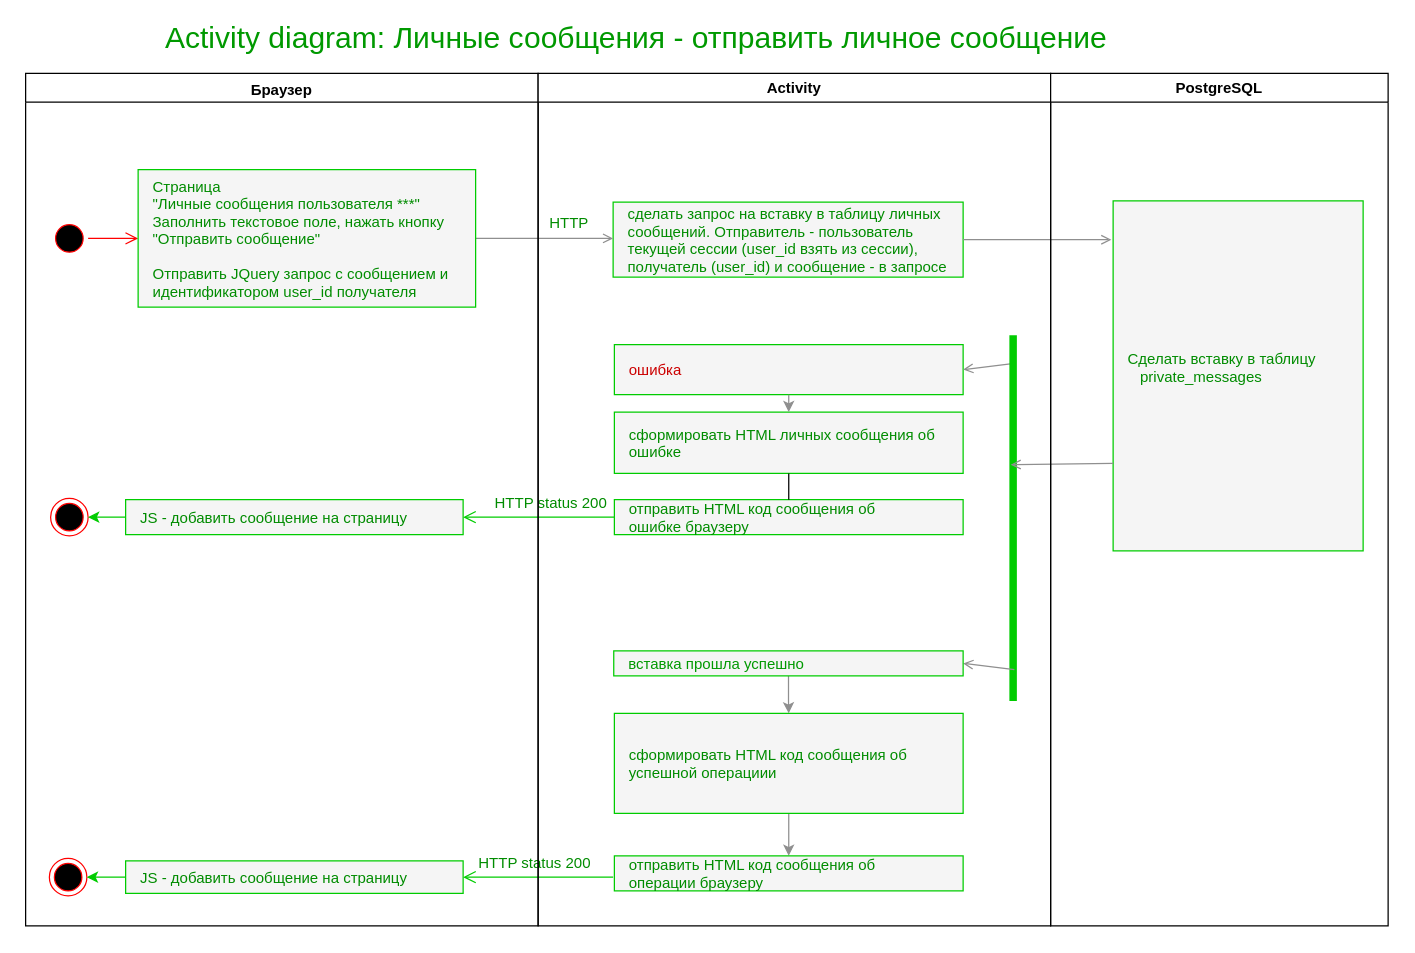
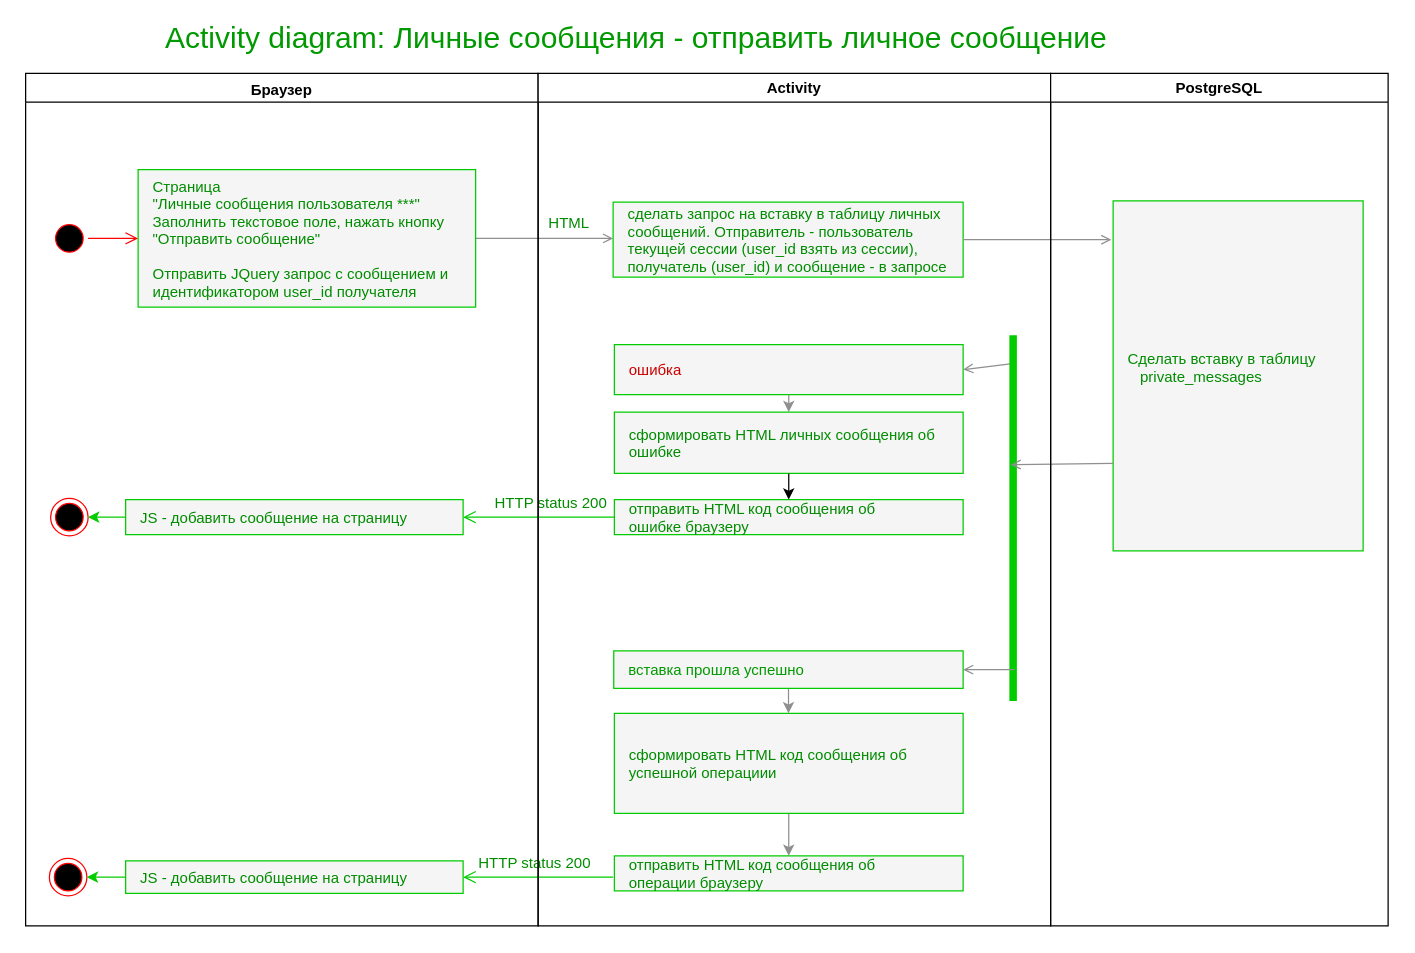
(569, 223) -> (569, 223)
(789, 492) -> (789, 489)
(788, 663) -> (788, 669)
